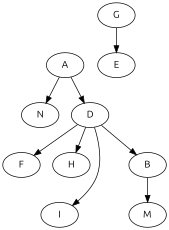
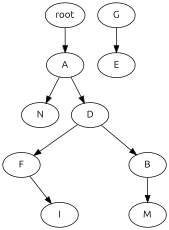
none -> (65, 15)
(71, 165) -> none
(99, 167) -> (38, 187)
